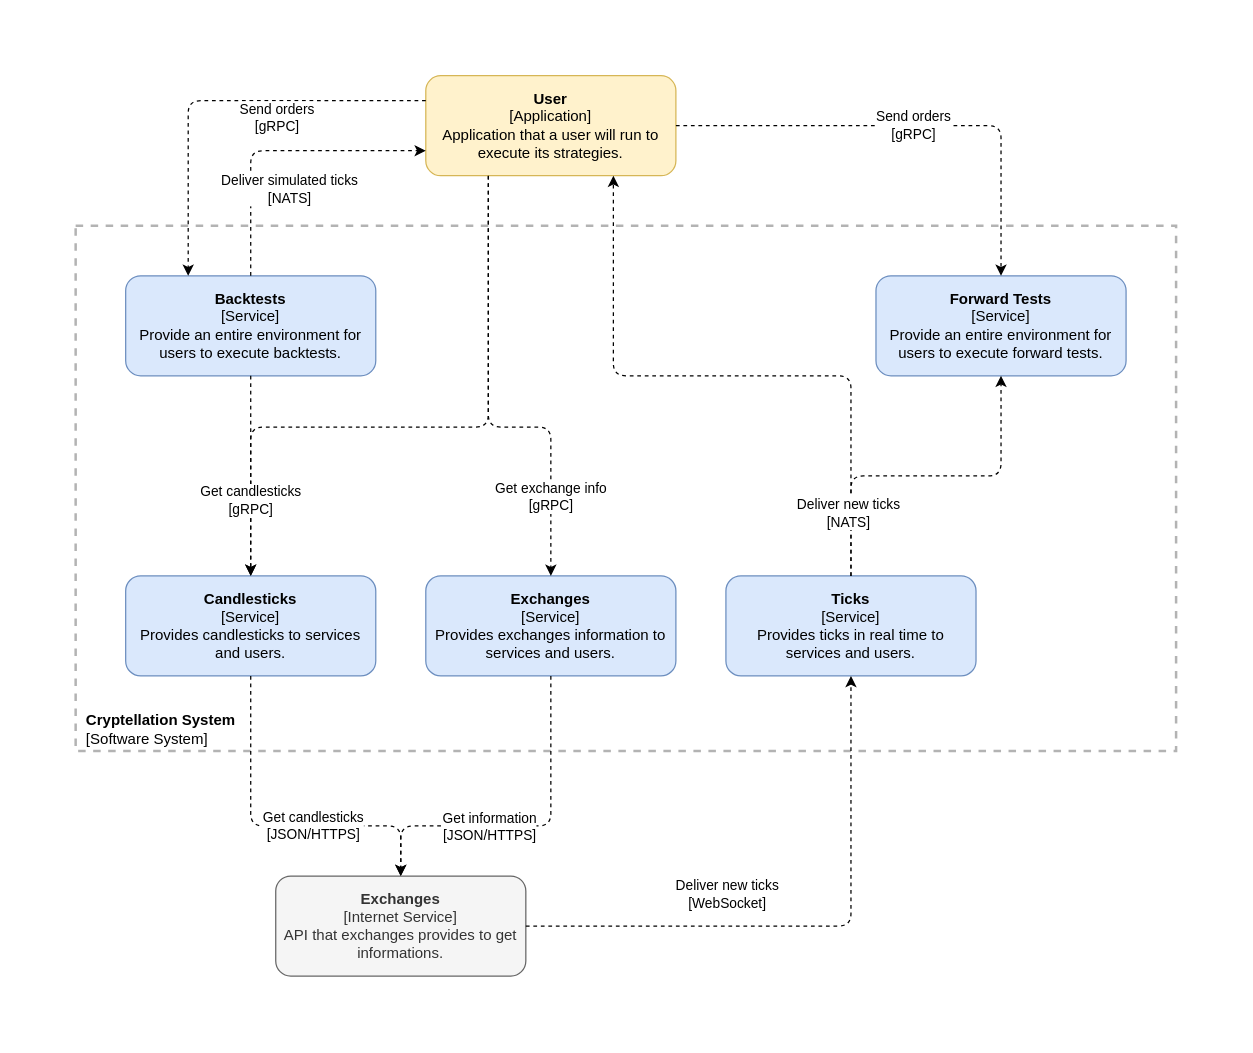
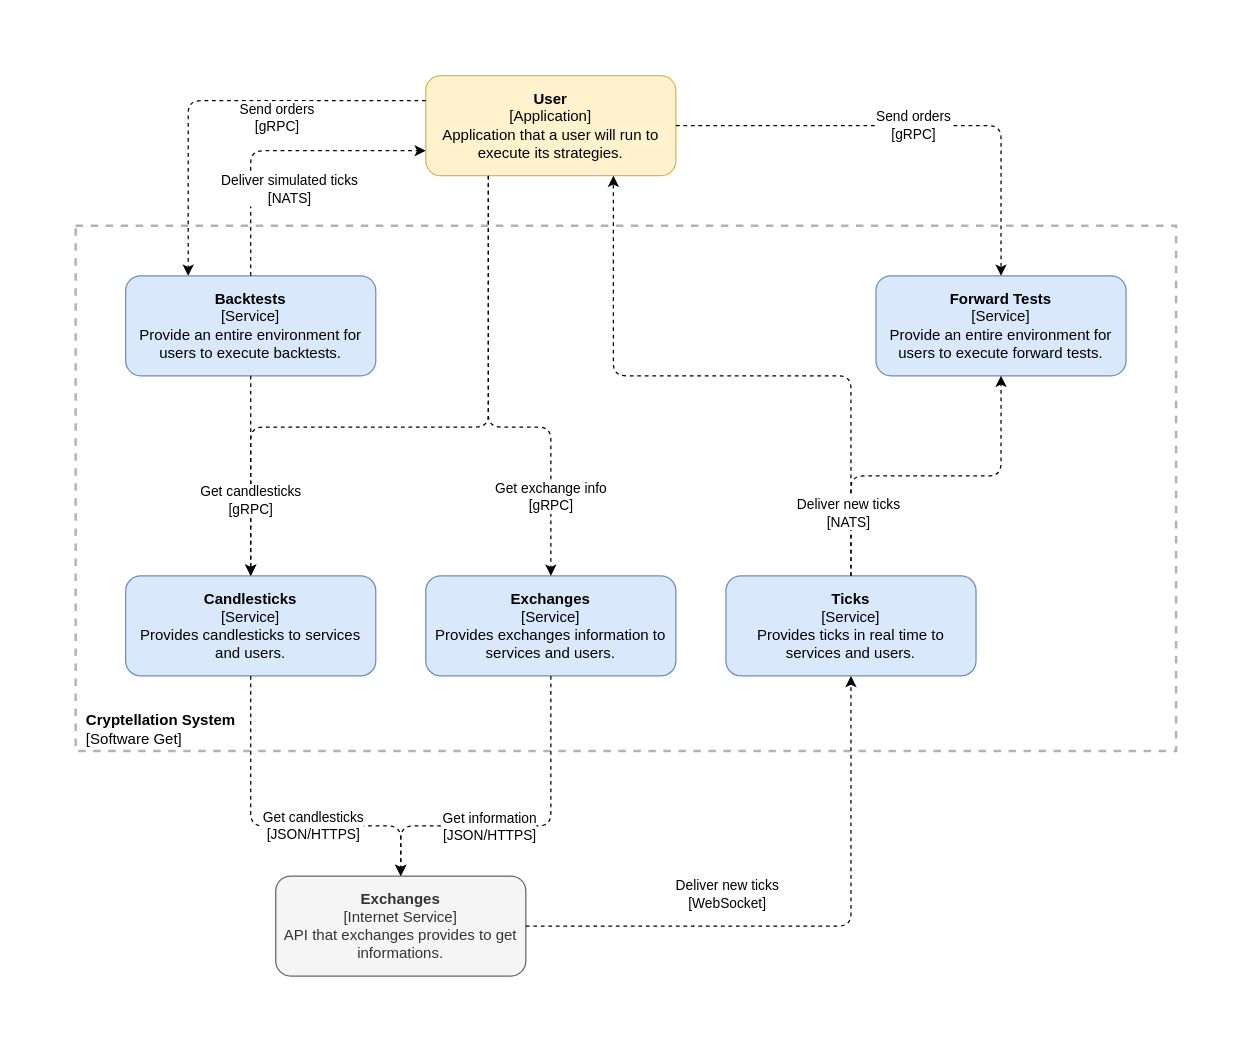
(154, 729) -> (154, 729)
